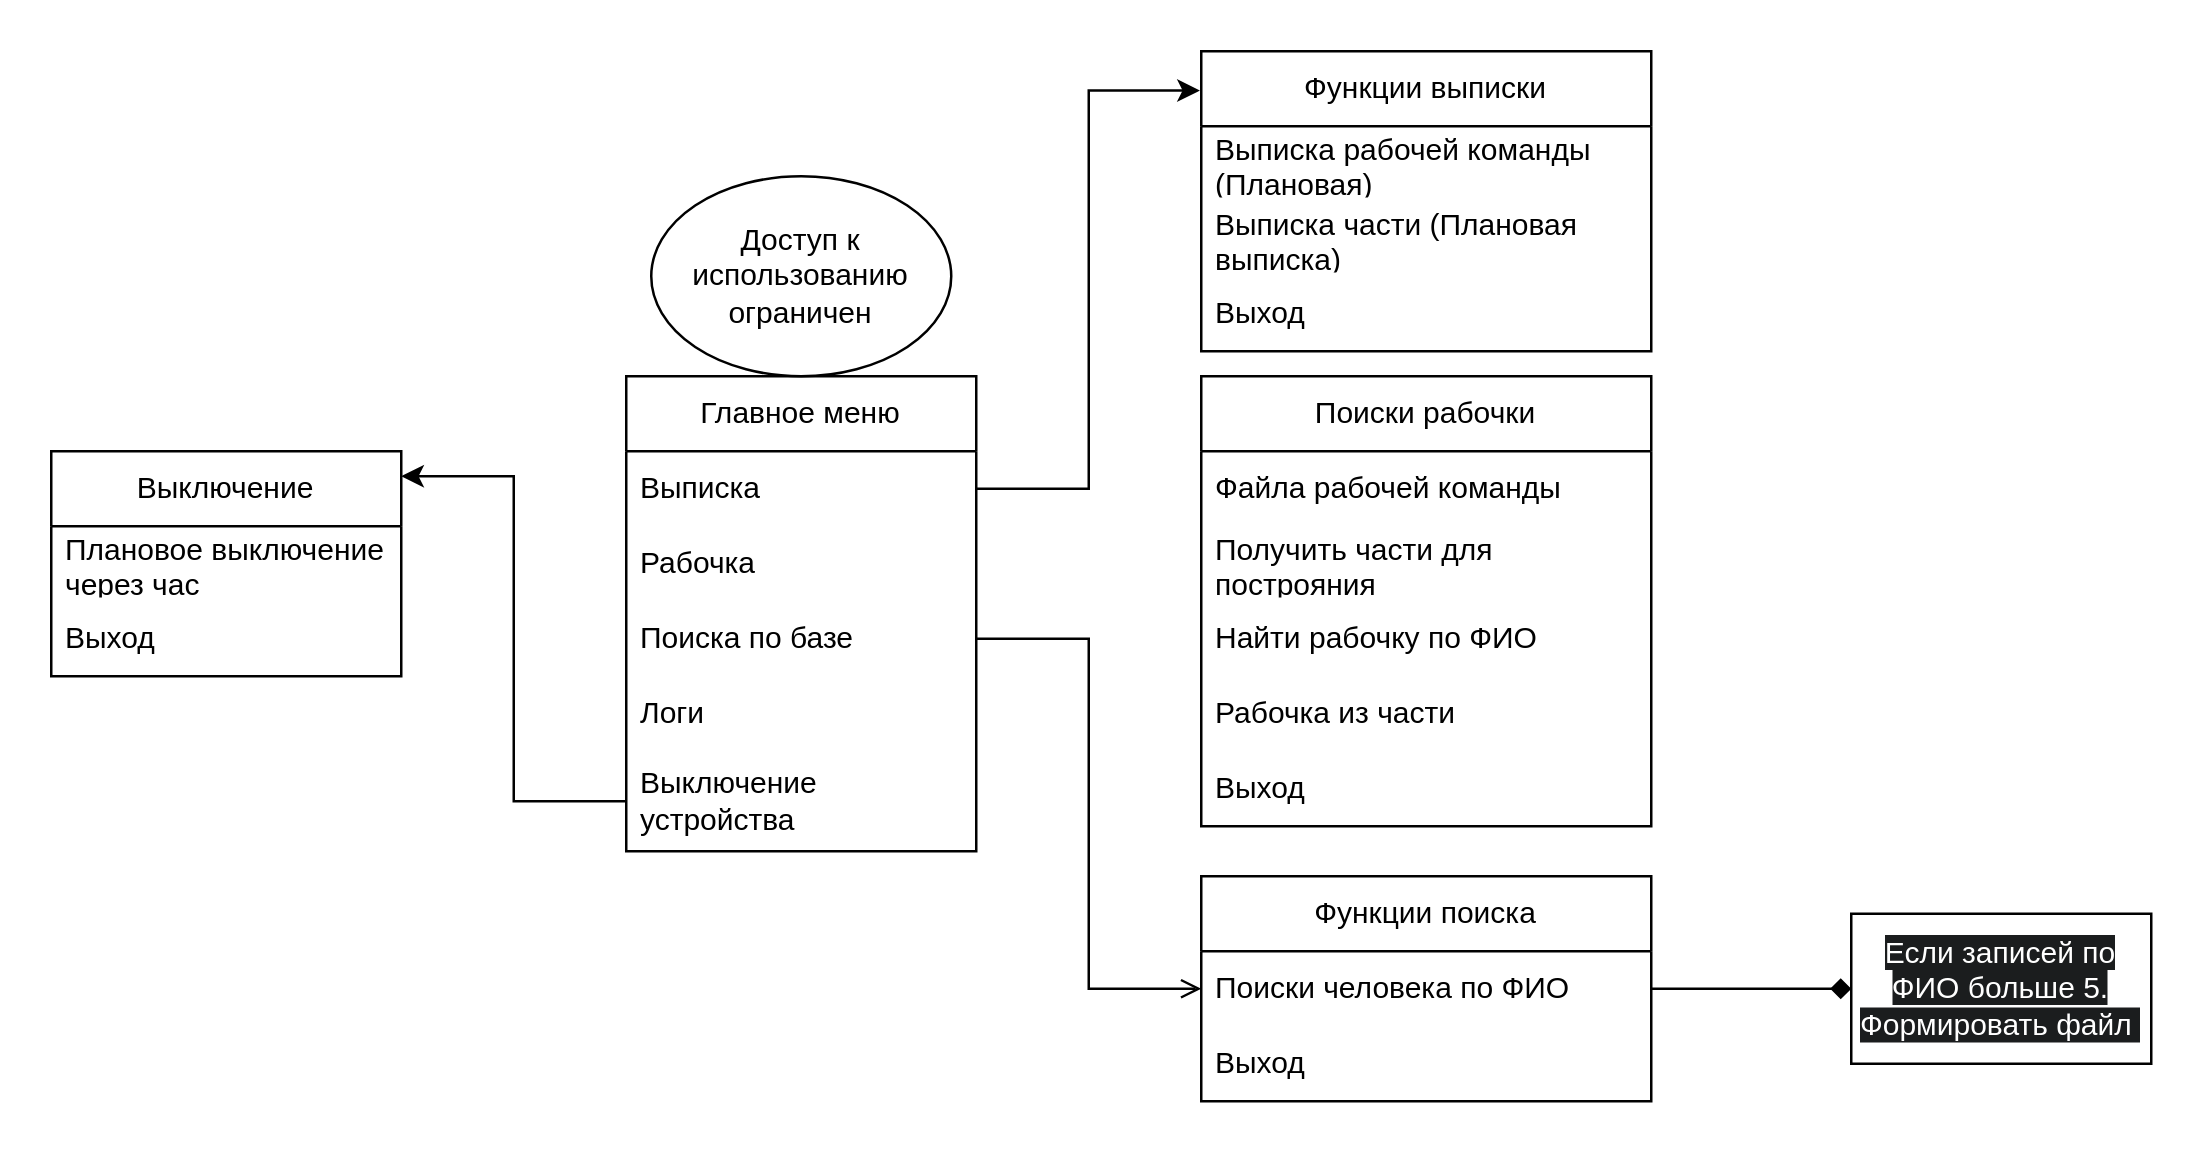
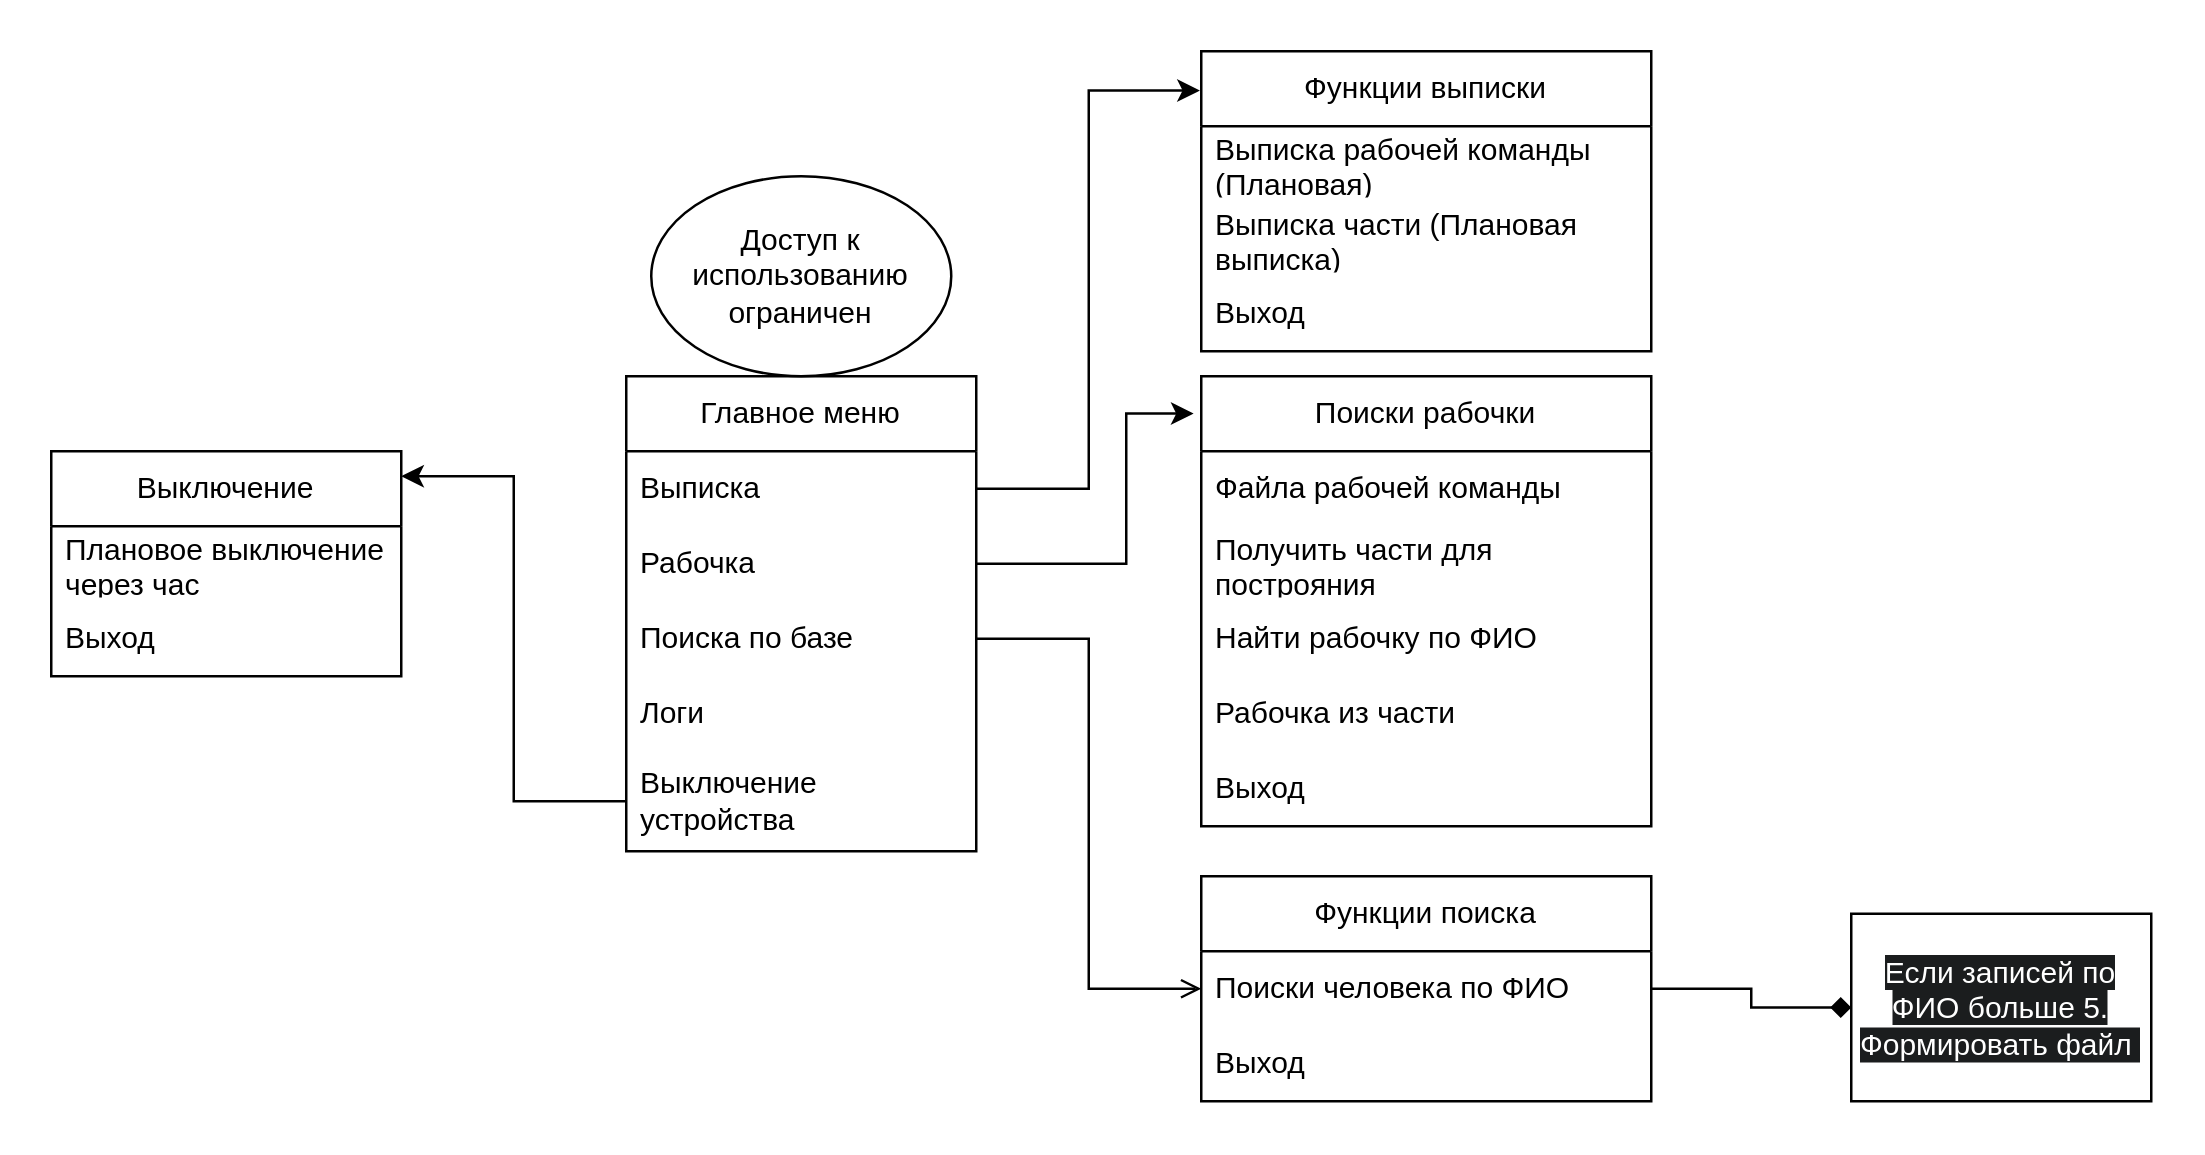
none -> (1126, 537)
(2001, 989) -> (2001, 1008)
